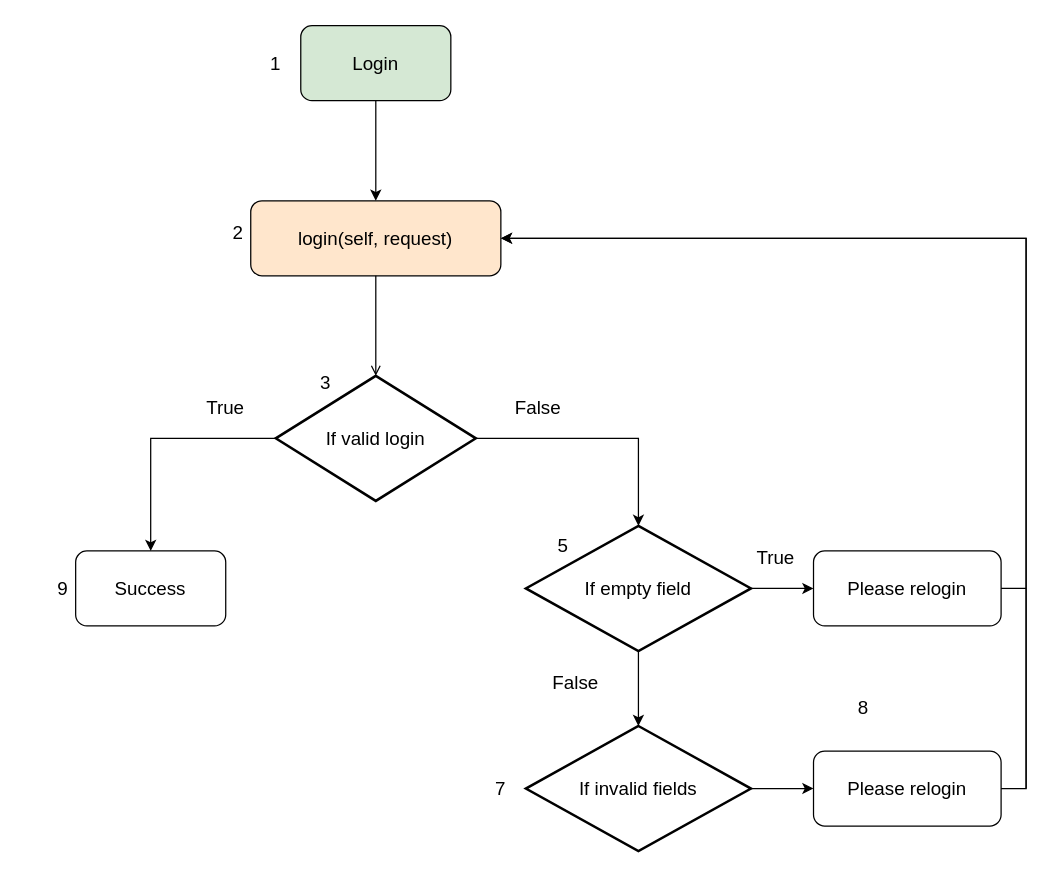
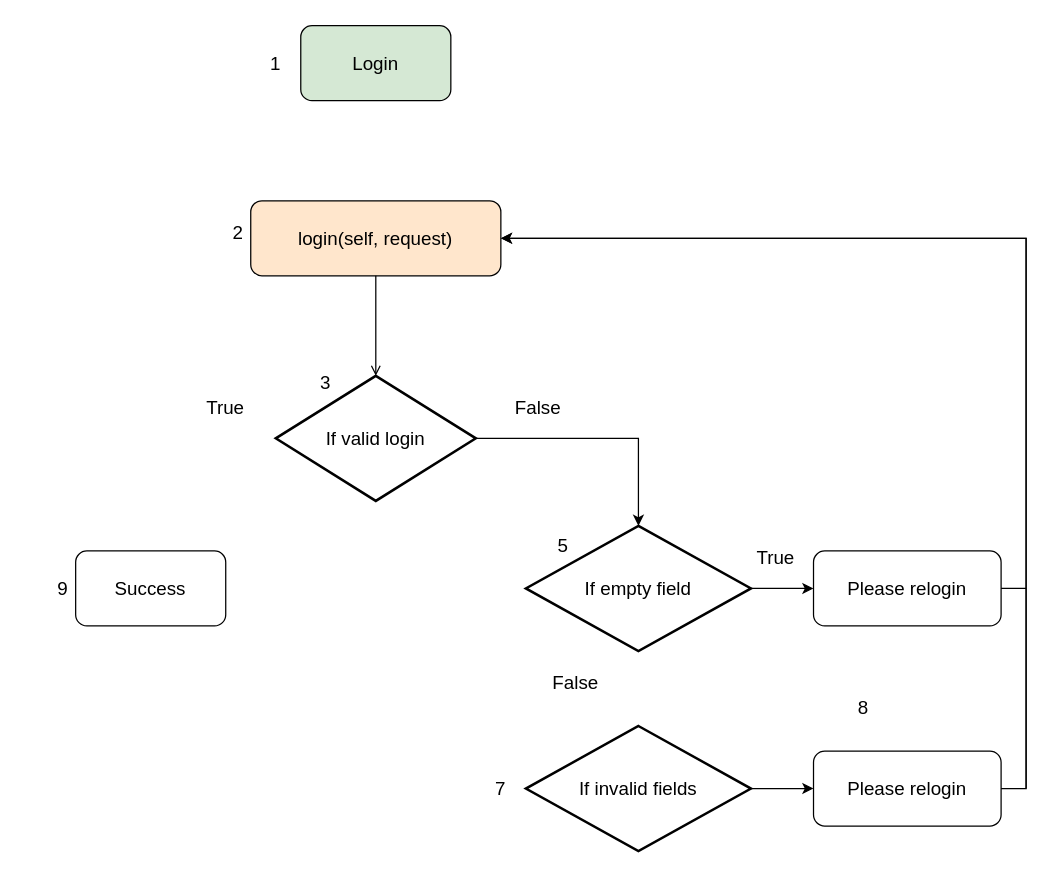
(376, 147) -> none
(161, 438) -> none
(638, 684) -> none
